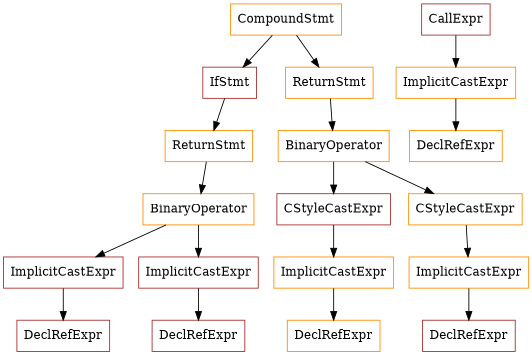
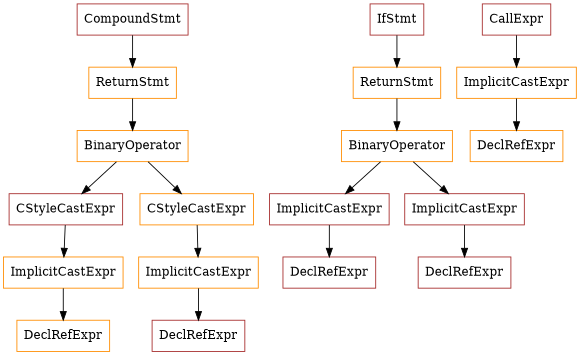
(286, 20) -> (133, 20)
(261, 48) -> none
